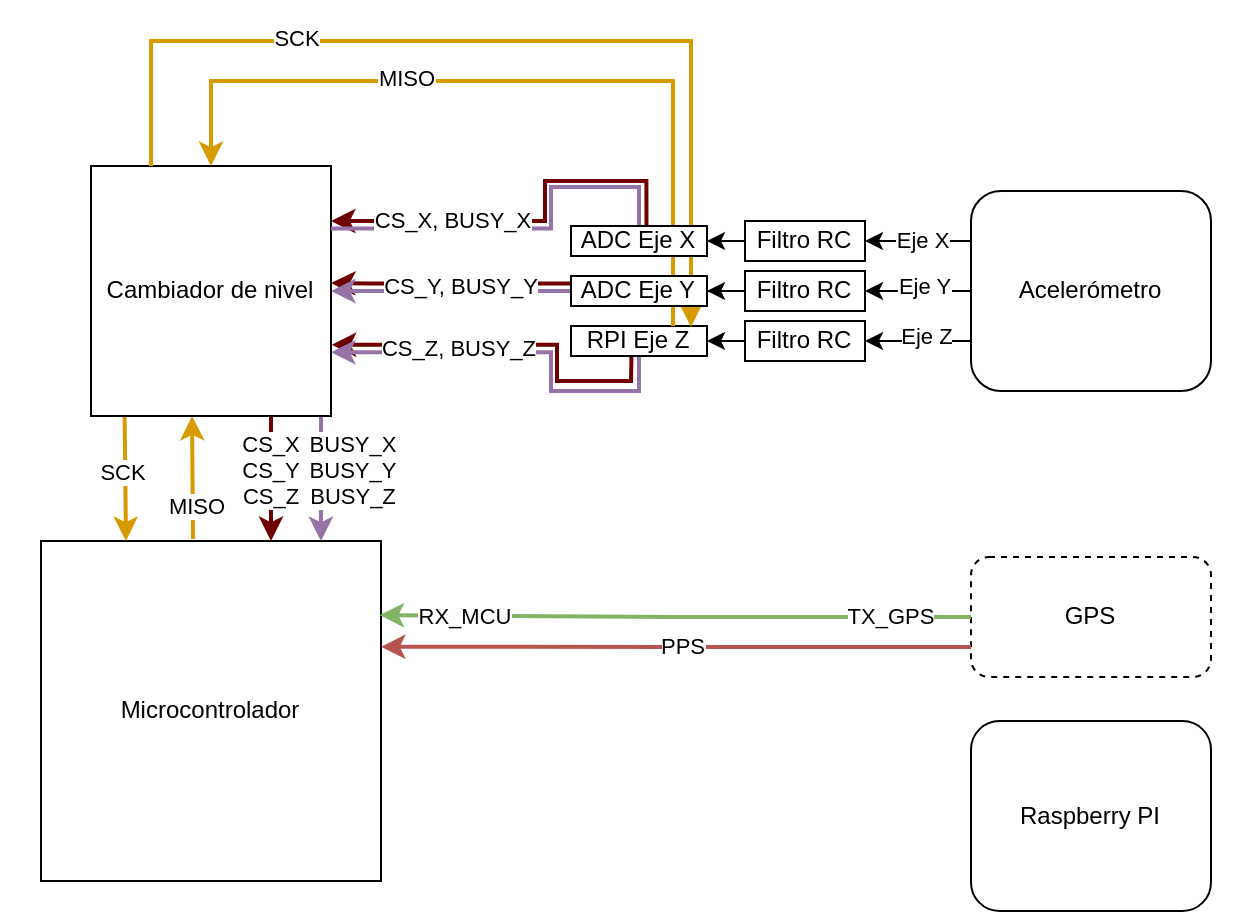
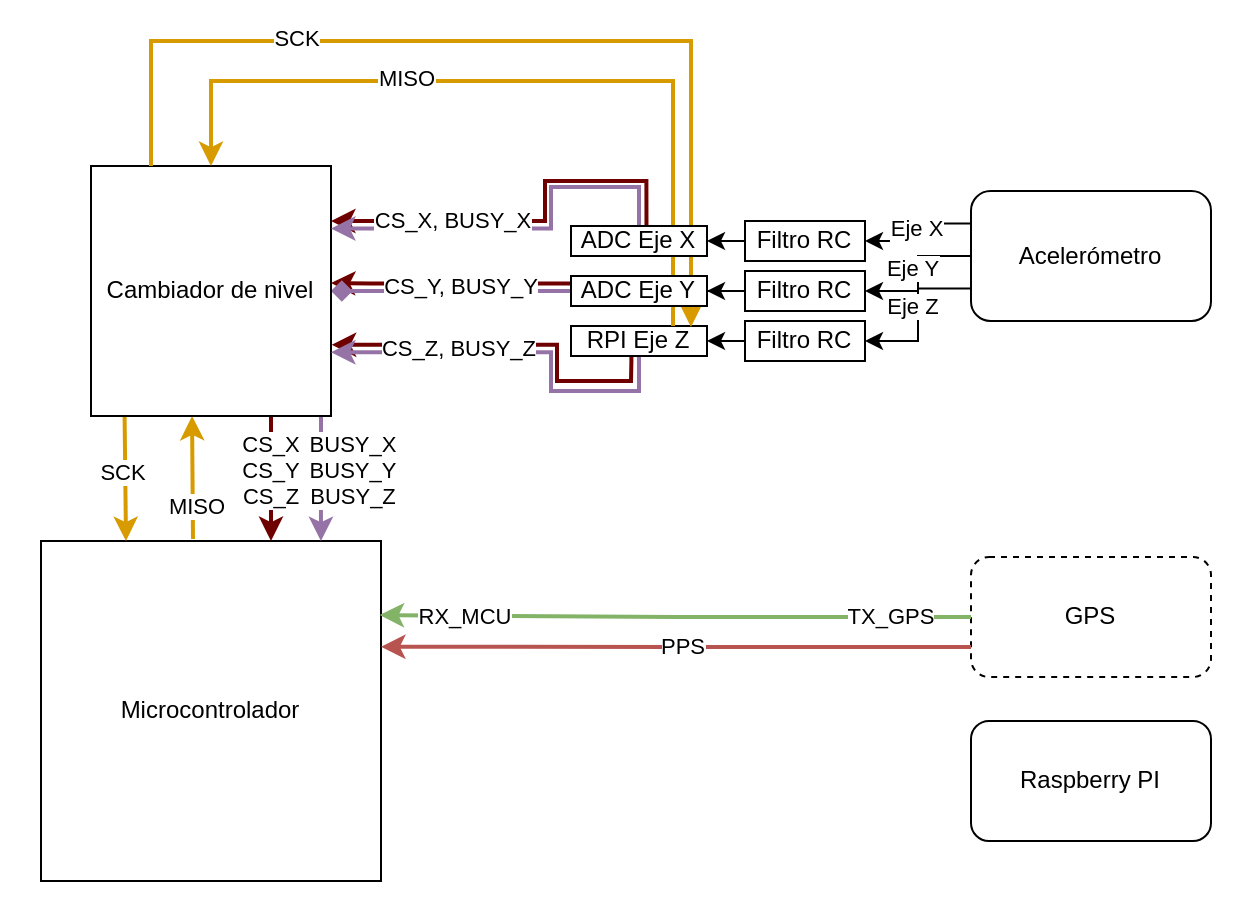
(342, 229) -> (350, 229)
(350, 291) -> (351, 291)
(1091, 291) -> (1091, 256)
(1091, 816) -> (1091, 781)
